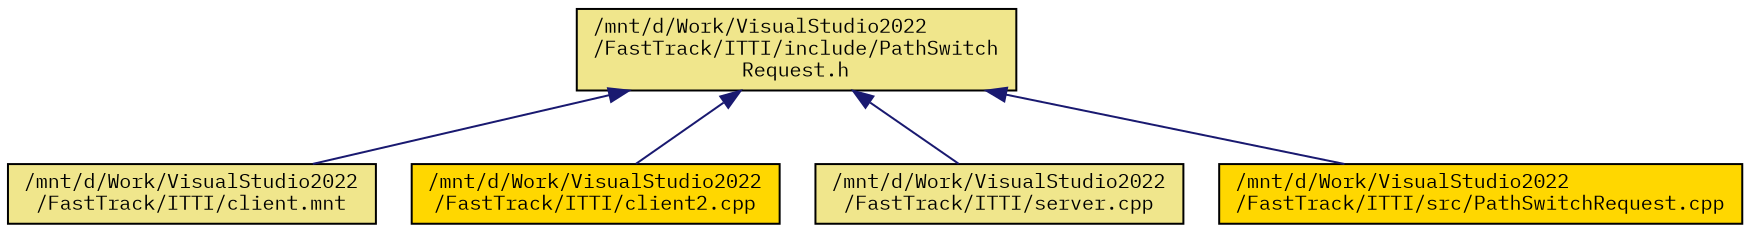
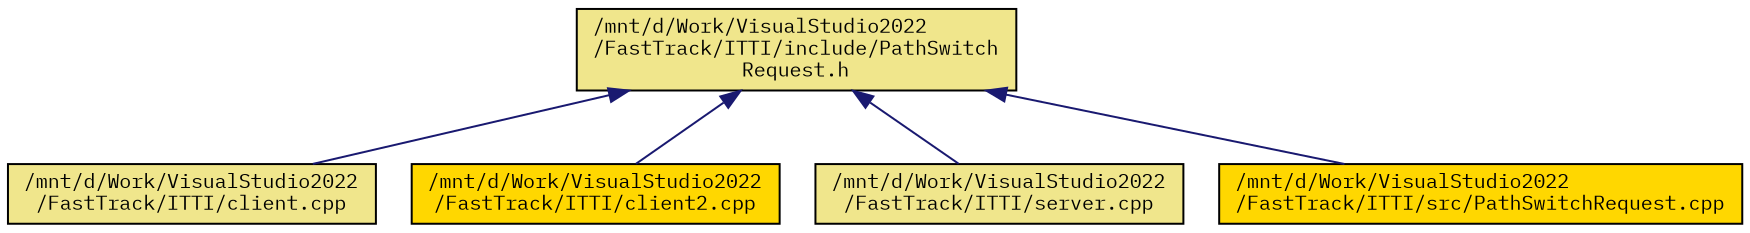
(192, 194) -> (192, 194)
